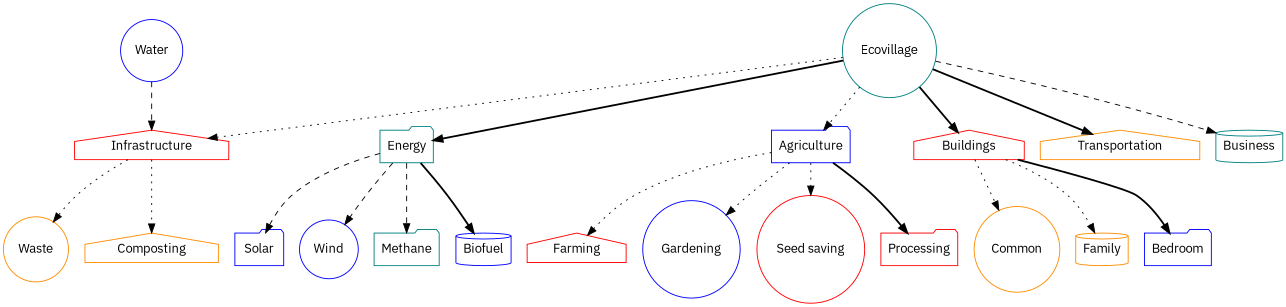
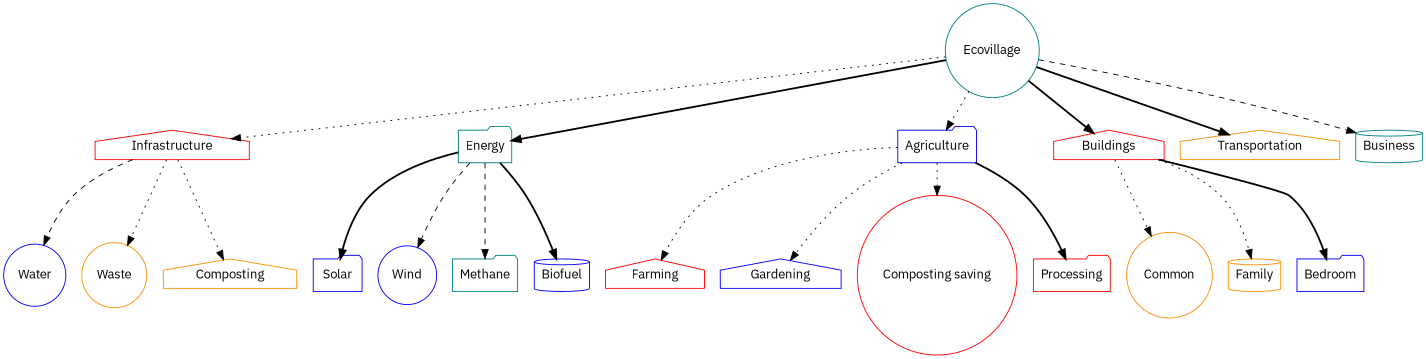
(152, 101) -> (81, 189)
(317, 178) -> (385, 183)
(691, 249) -> (781, 275)
(811, 249) -> (937, 275)
